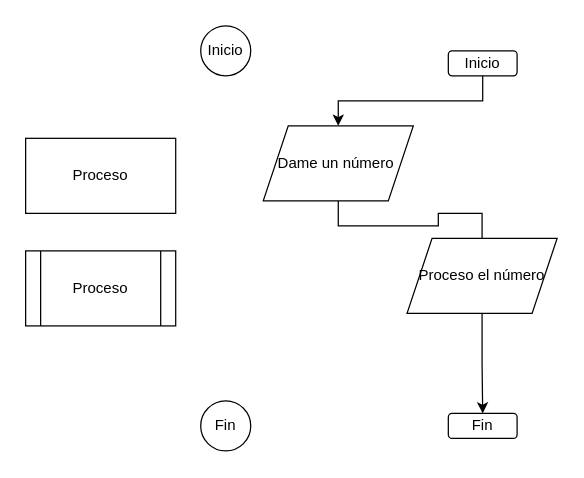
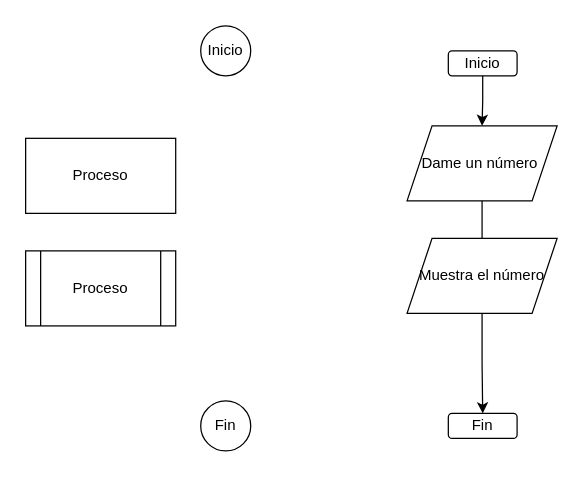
(338, 163) -> (482, 163)
(482, 276) -> (482, 276)
